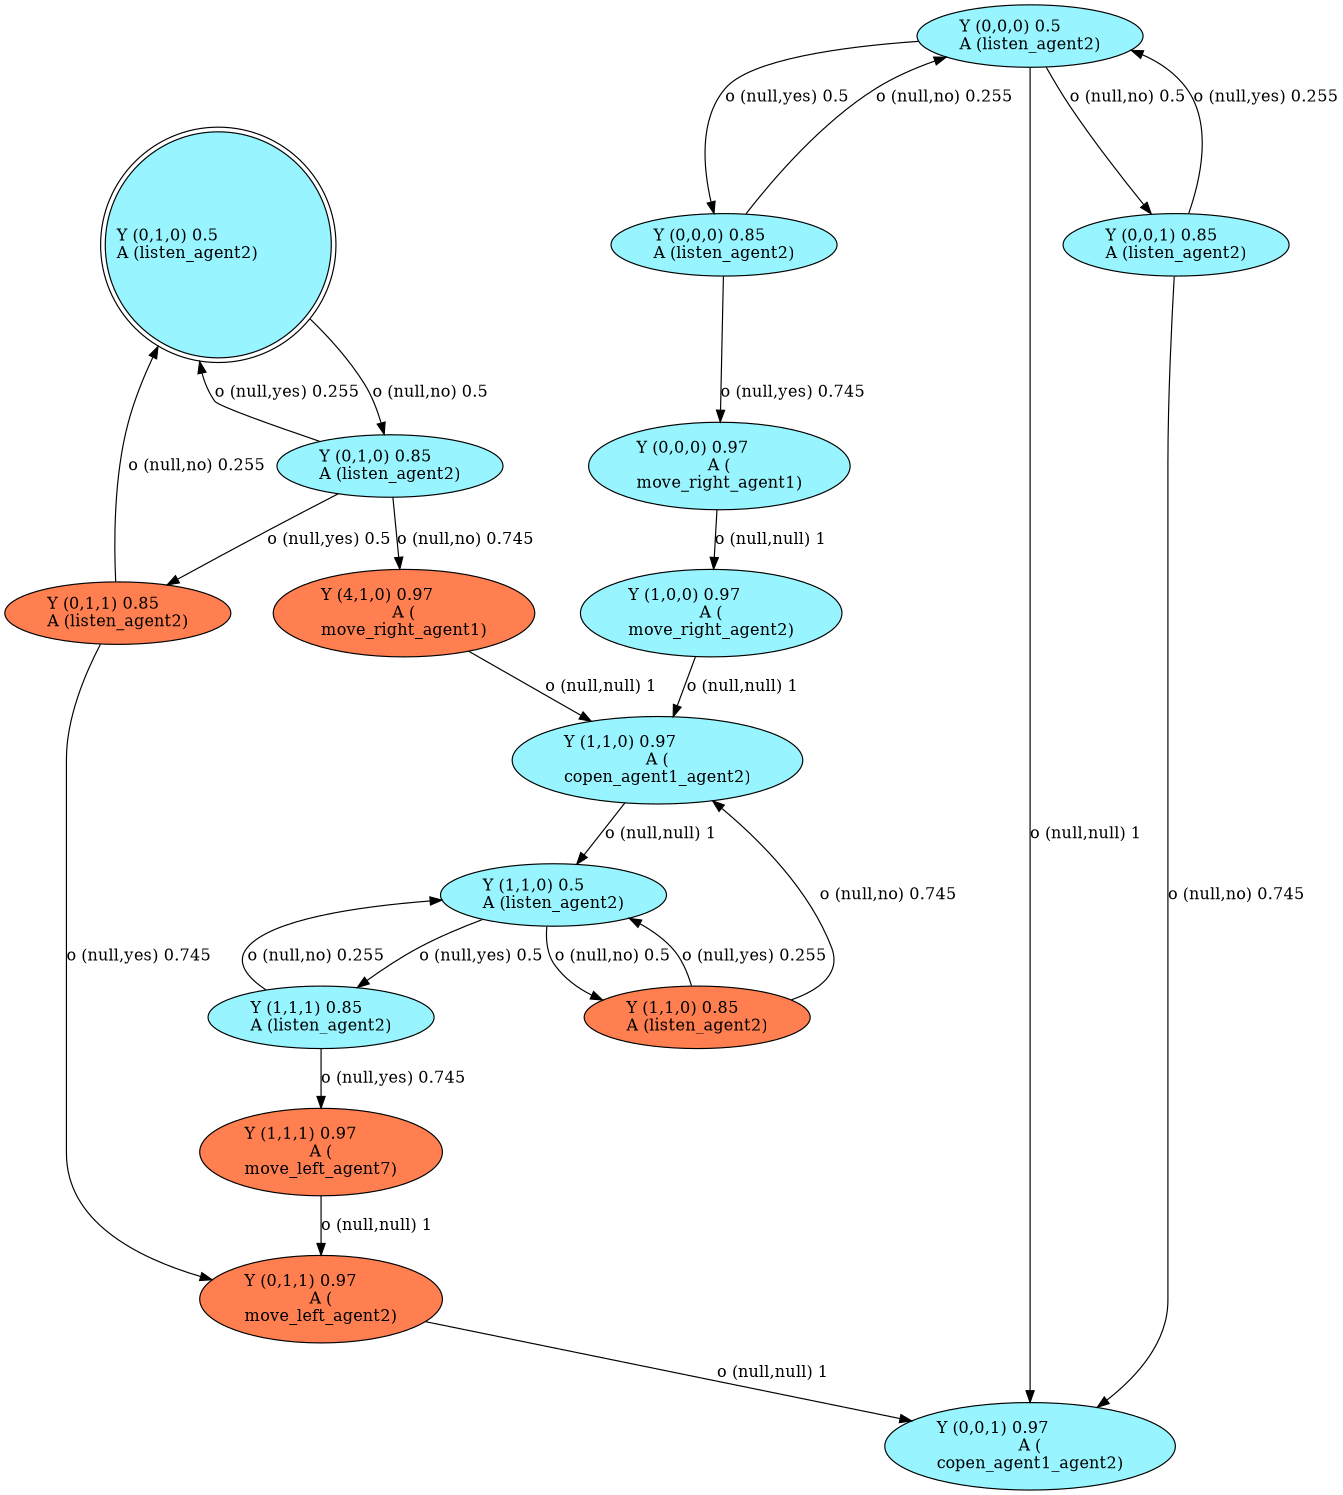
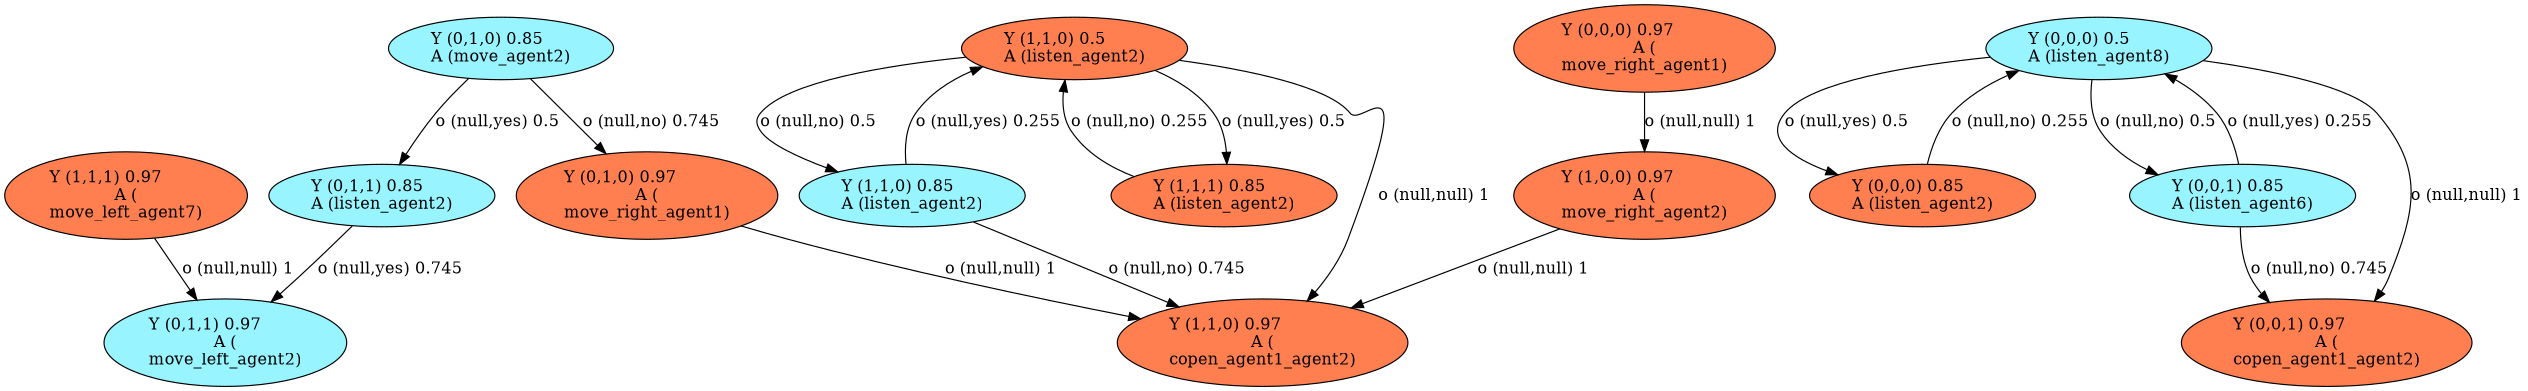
(1030, 36) -> (2099, 48)
(218, 245) -> none
(724, 245) -> (1923, 196)
(1176, 245) -> (2243, 196)
(722, 343) -> none
(390, 466) -> (501, 48)
(719, 466) -> (1645, 48)
(118, 613) -> (382, 196)
(404, 613) -> (647, 196)
(711, 613) -> (1645, 196)
(657, 760) -> (1263, 343)
(604, 829) -> (1374, 109)
(554, 895) -> (1075, 48)
(321, 1017) -> (1224, 196)
(697, 1017) -> (912, 196)
(321, 1072) -> none
(321, 1299) -> (225, 343)
(663, 1370) -> none
(1030, 1446) -> (2327, 343)
